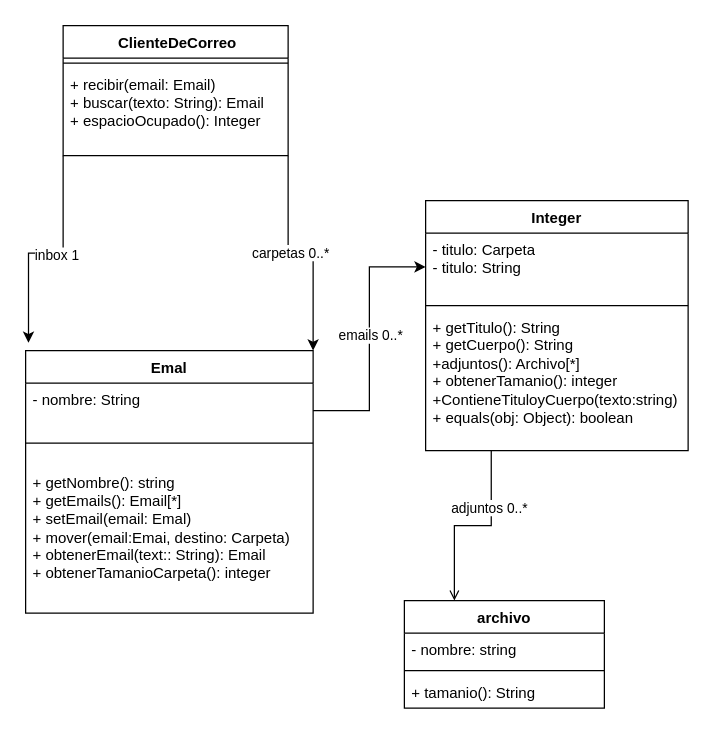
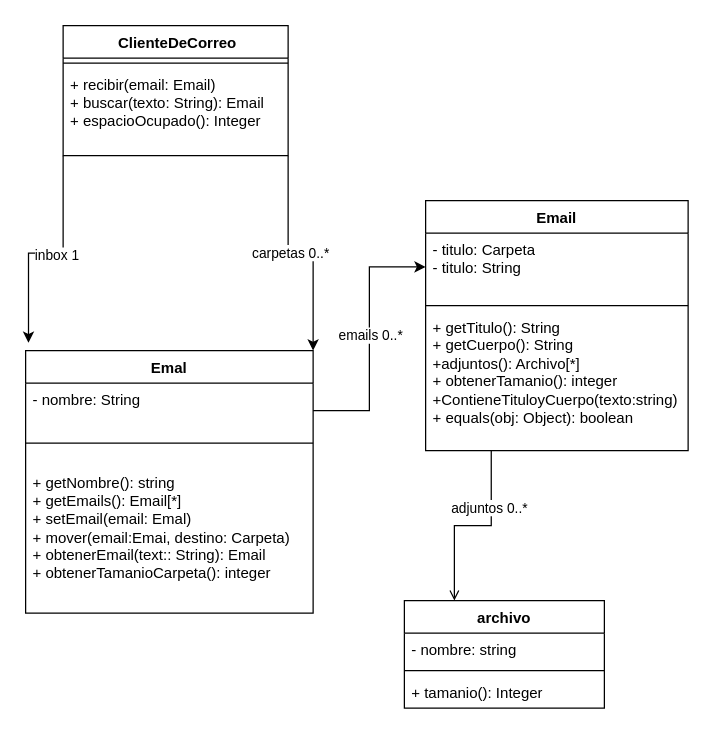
(557, 218) -> (557, 218)
(482, 693) -> (488, 693)
